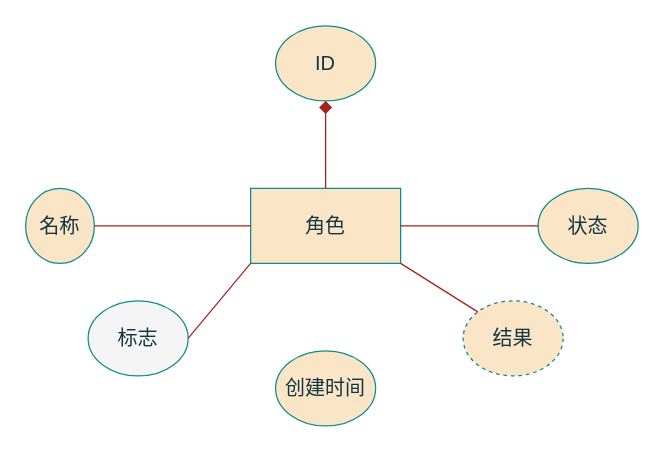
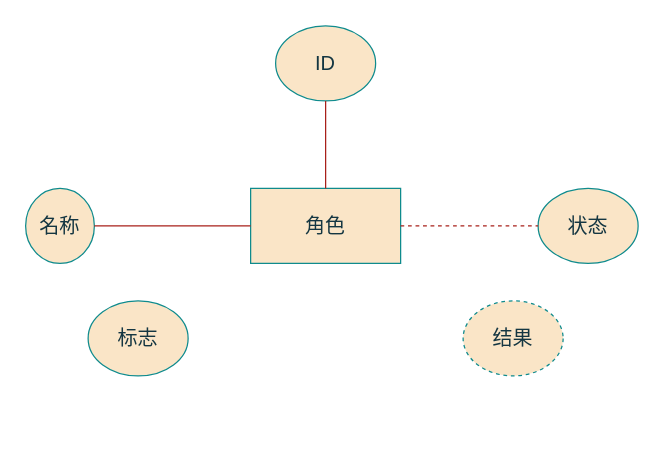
(326, 114) -> (326, 108)
(470, 226) -> (470, 226)
(439, 287) -> none
(220, 300) -> none
(138, 338) -> (138, 338)
(326, 388) -> none
